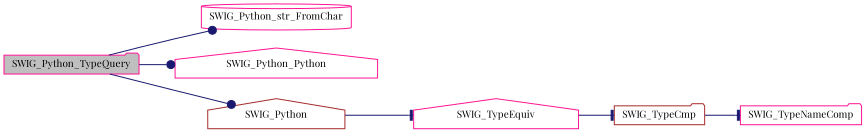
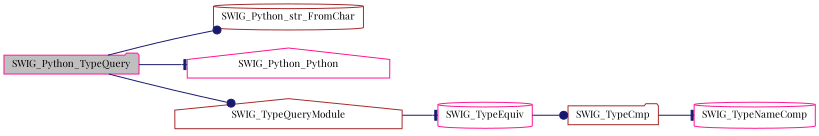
(276, 17) -> (288, 17)
(153, 65) -> (160, 65)
(276, 115) -> (288, 115)
(496, 115) -> (485, 115)
(594, 115) -> (546, 115)
(801, 115) -> (755, 115)
